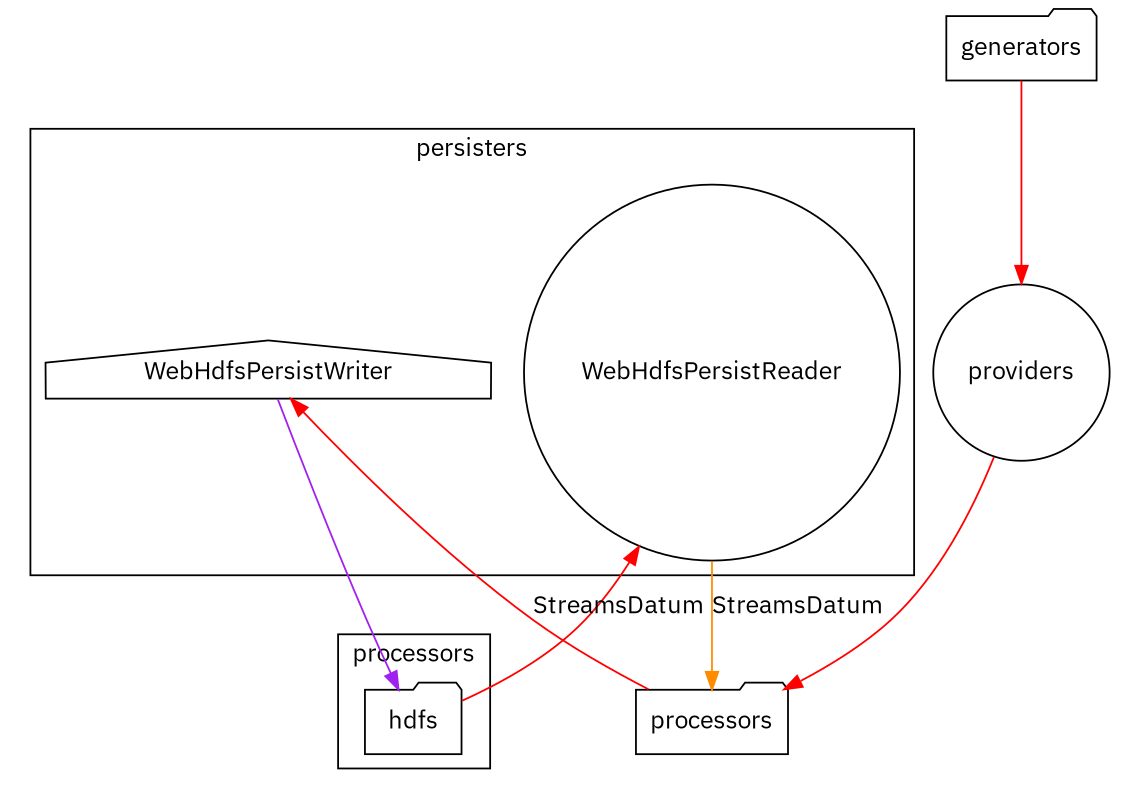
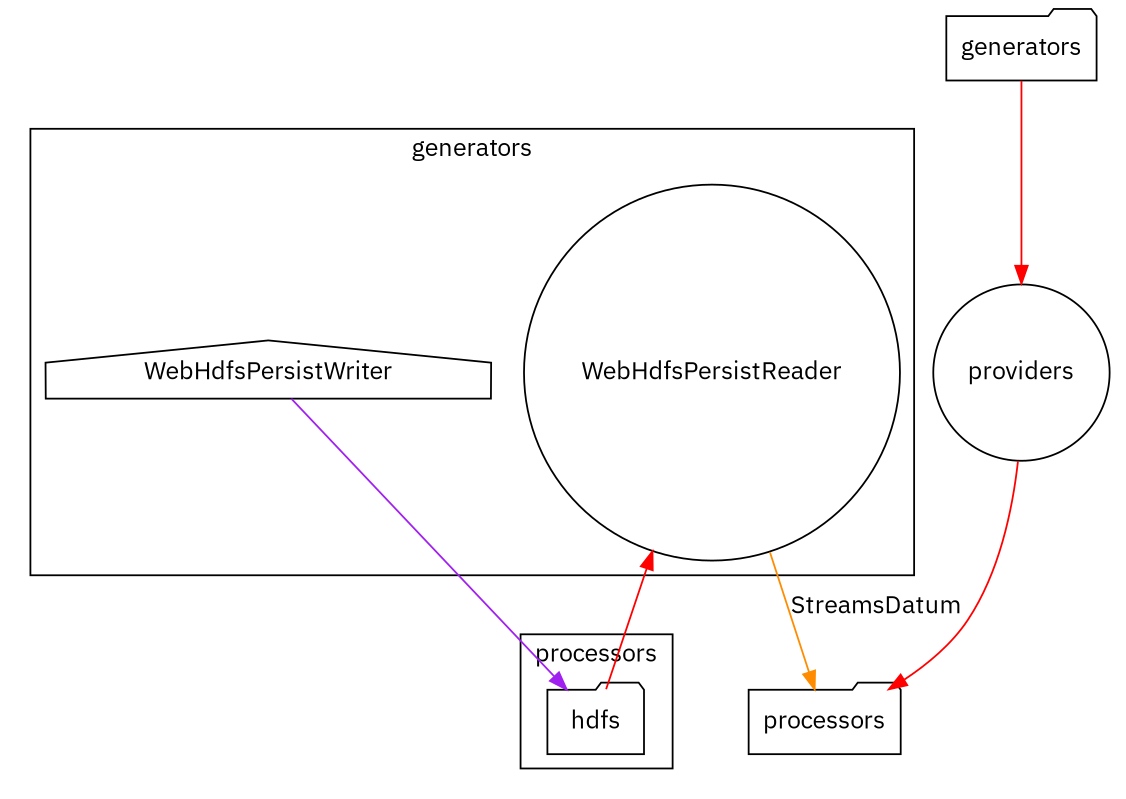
(472, 149) -> (472, 149)
(456, 558) -> none
